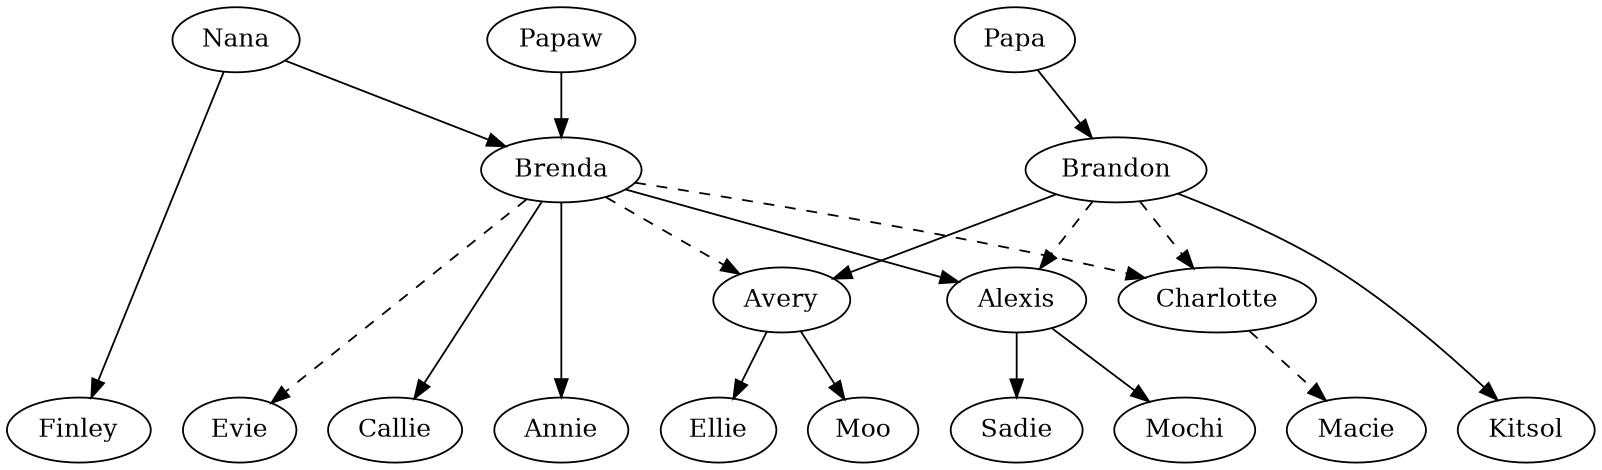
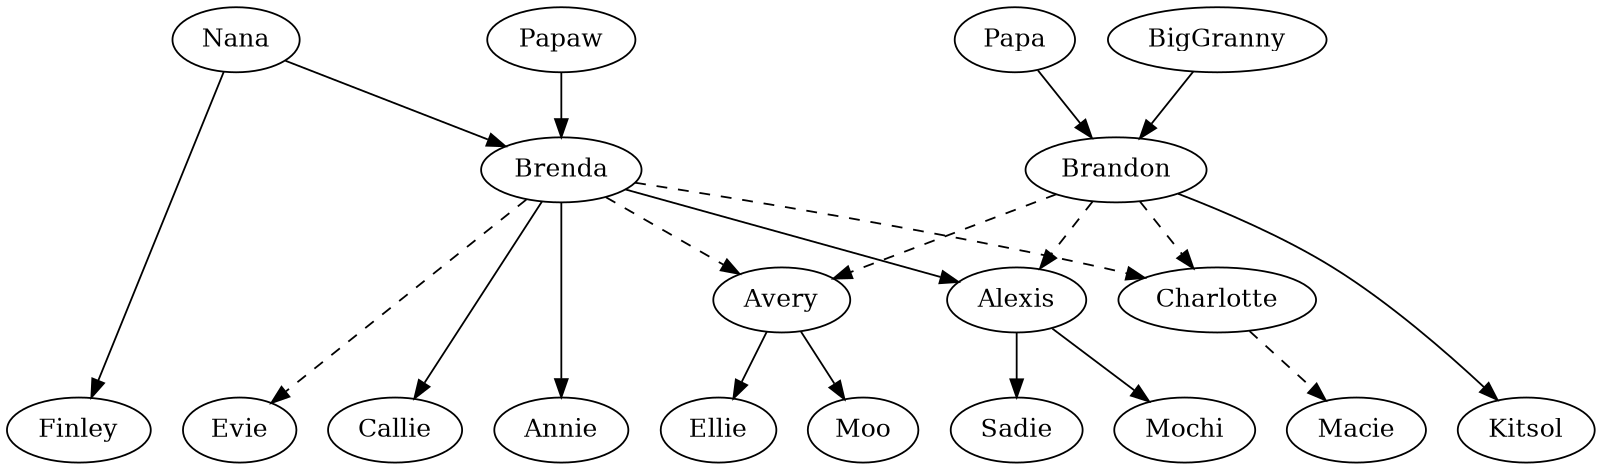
none -> (1217, 40)
(969, 227) -> (969, 227)
